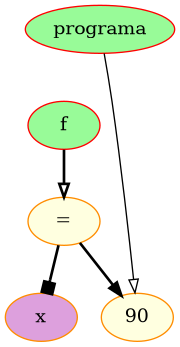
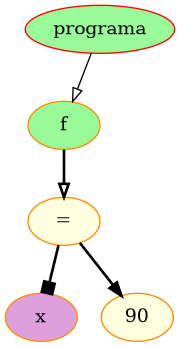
(64, 125) -> (64, 125)
(121, 166) -> (84, 71)
